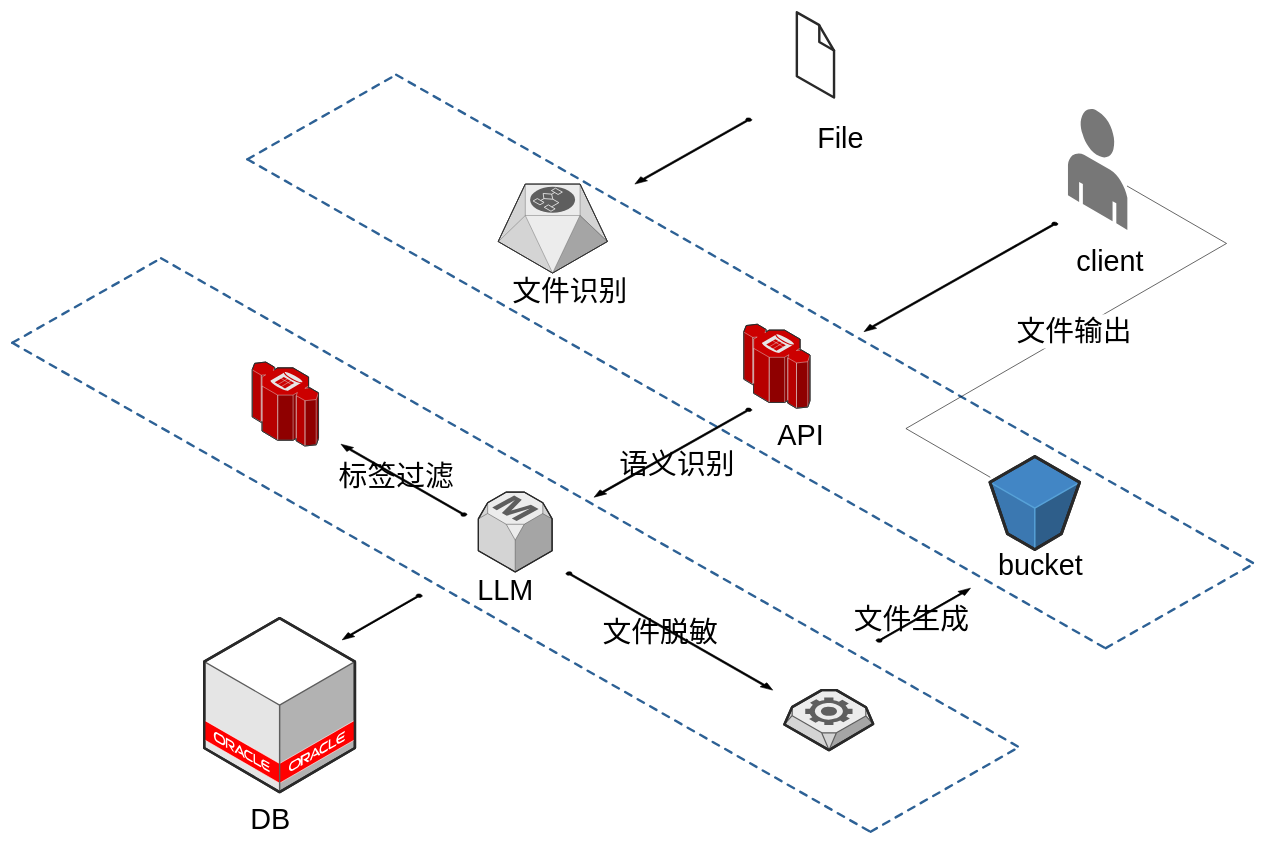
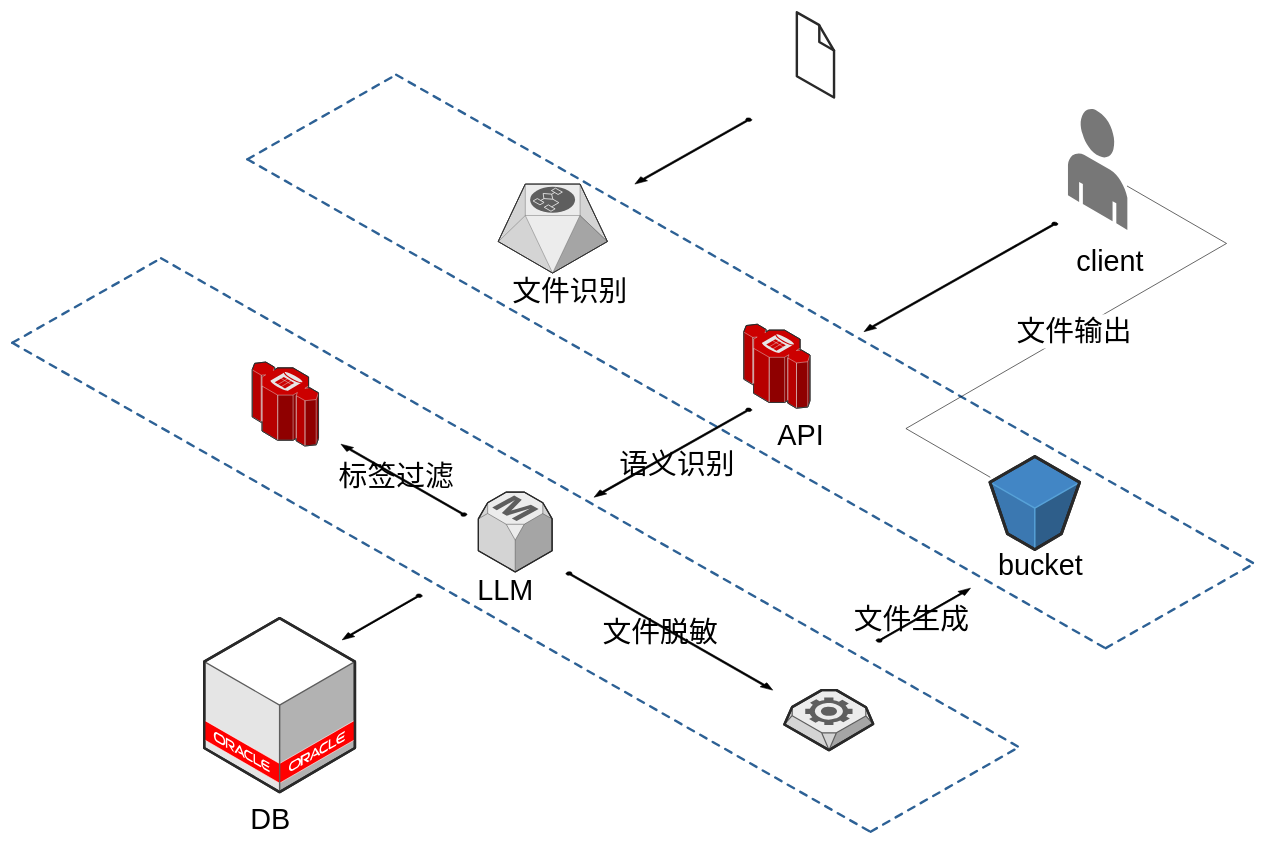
(841, 138) -> none
